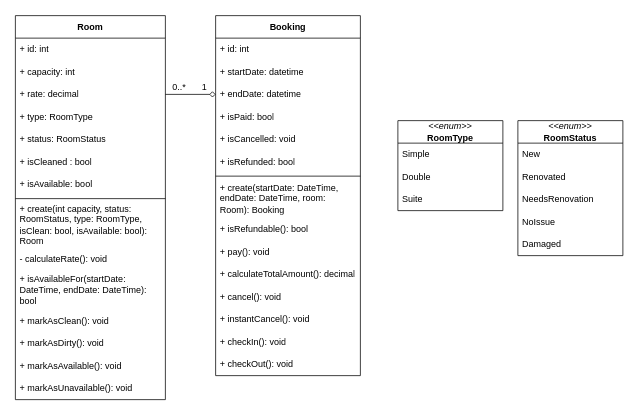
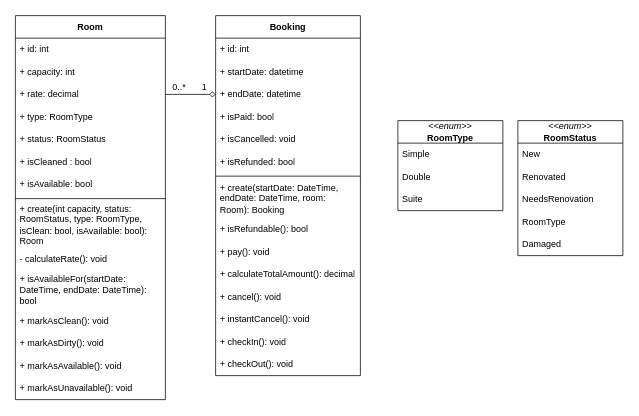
(540, 222) -> (543, 222)
